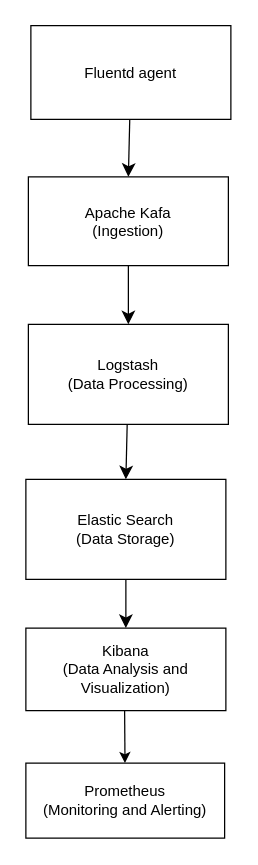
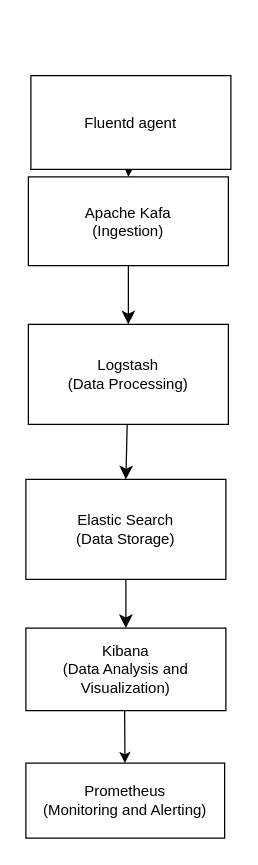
(131, 73) -> (131, 123)
